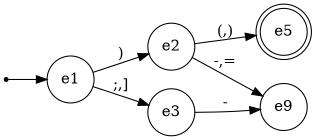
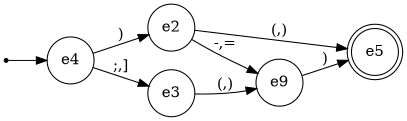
none -> (320, 70)
(71, 79) -> (71, 60)
(225, 103) -> (225, 84)
